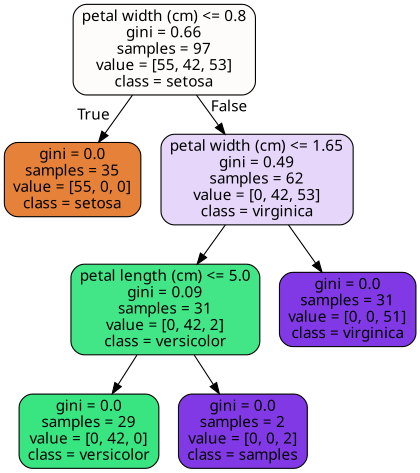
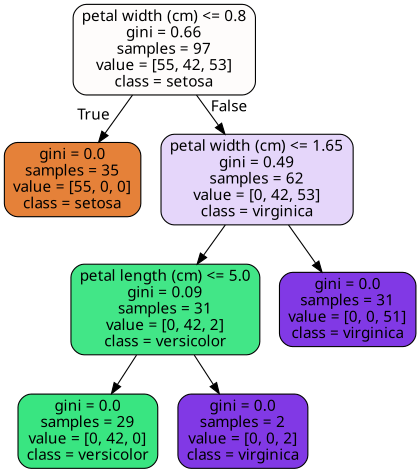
(243, 431) -> (243, 431)
